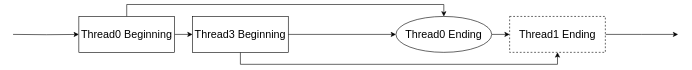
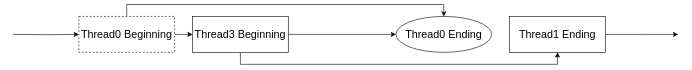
(126, 35) -> (126, 35)
(499, 35) -> none
(558, 35) -> (558, 35)
